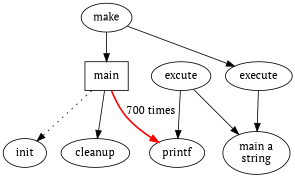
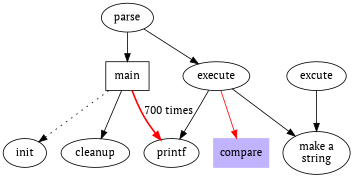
(107, 18) -> (127, 18)
(179, 110) -> (197, 111)
none -> (241, 153)
(256, 153) -> (317, 153)
